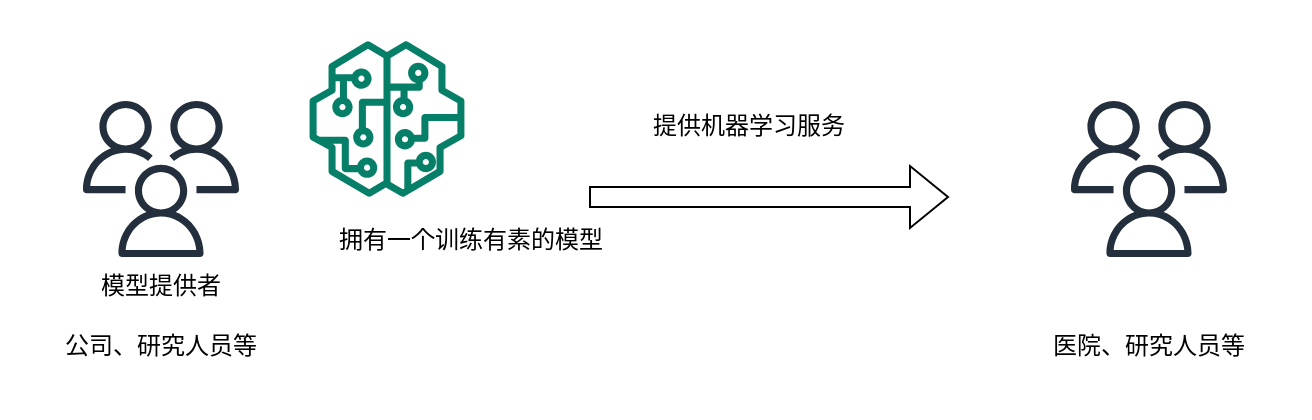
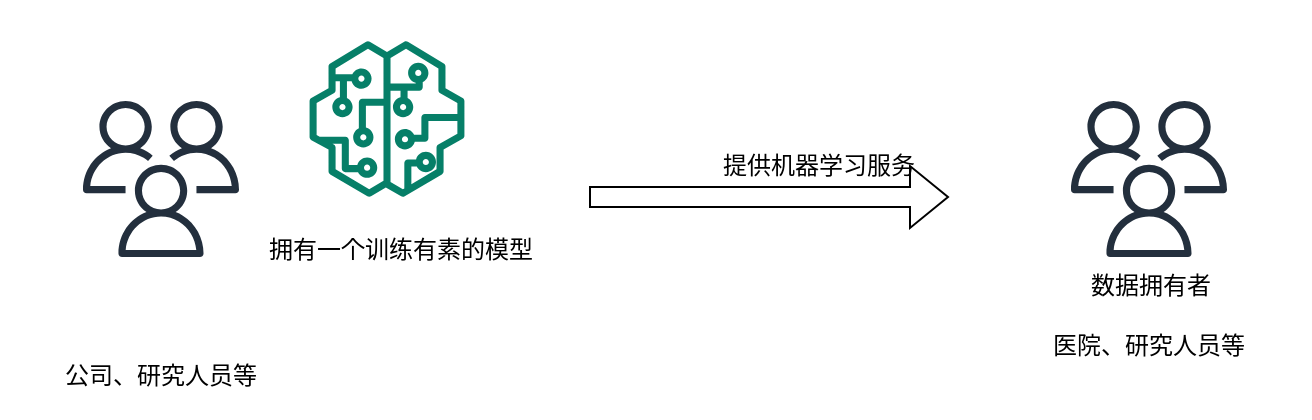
(749, 127) -> (819, 167)
(471, 241) -> (401, 251)
(161, 287) -> none
none -> (1151, 287)
(161, 347) -> (161, 377)
